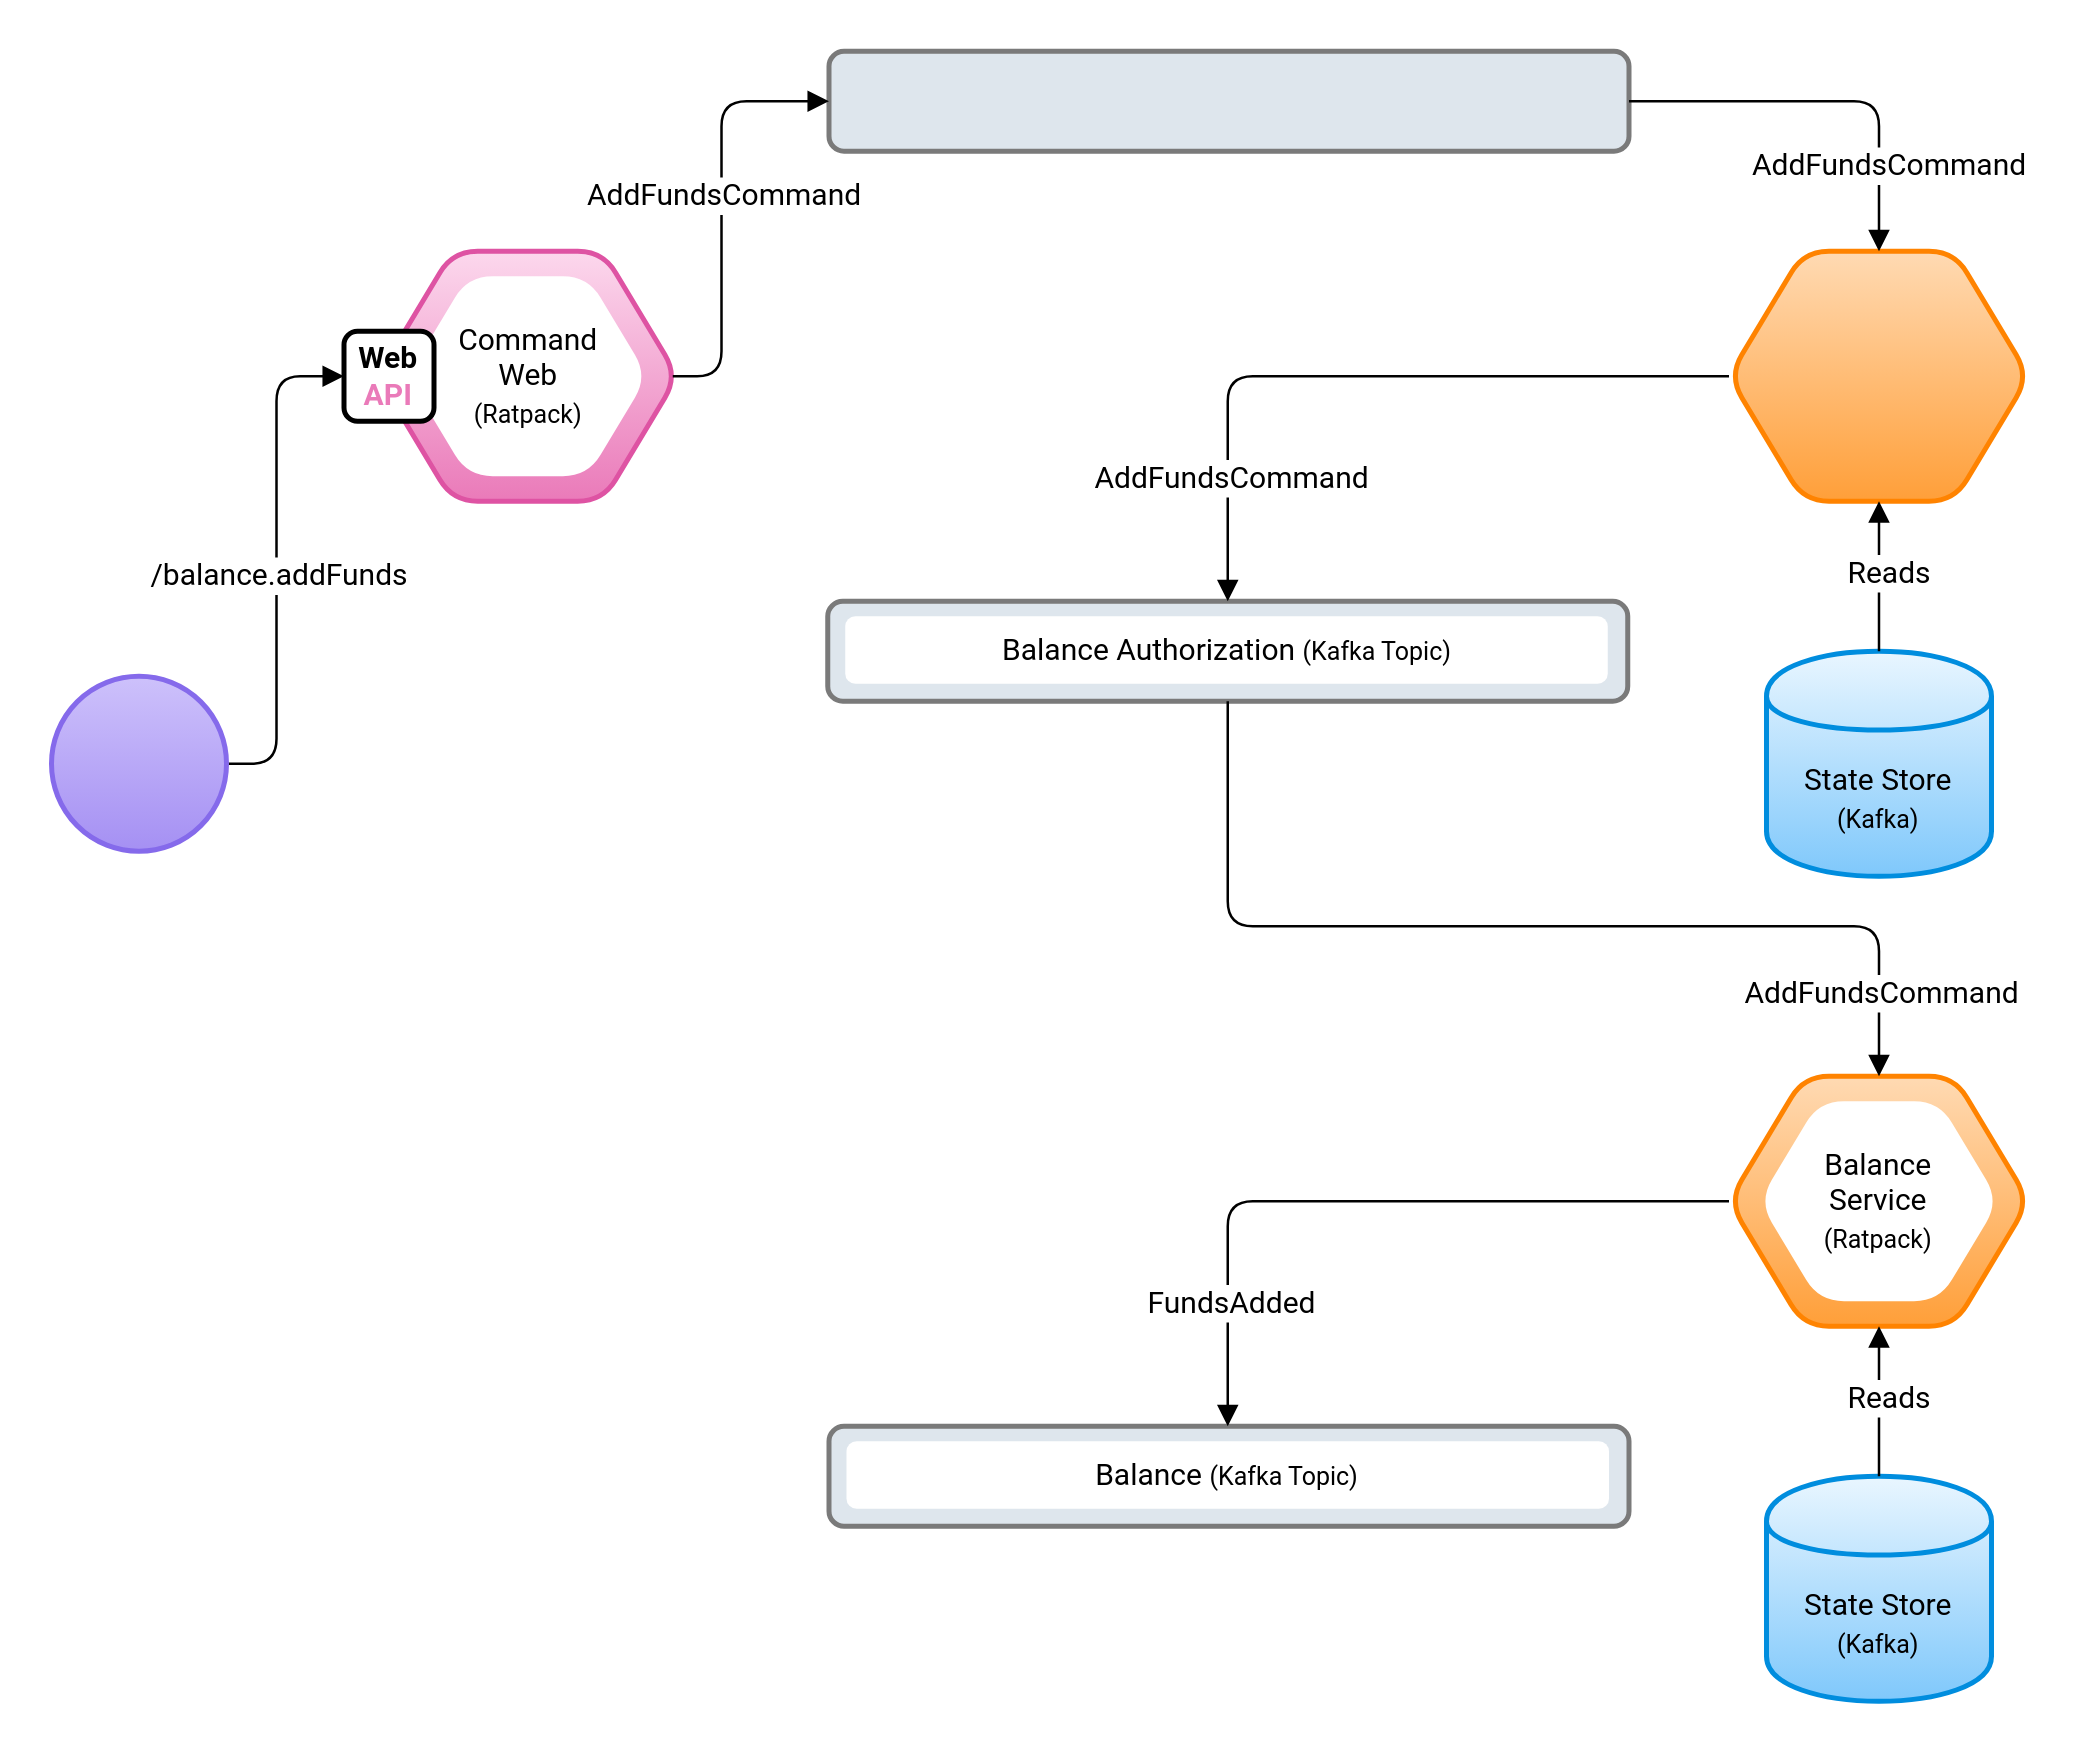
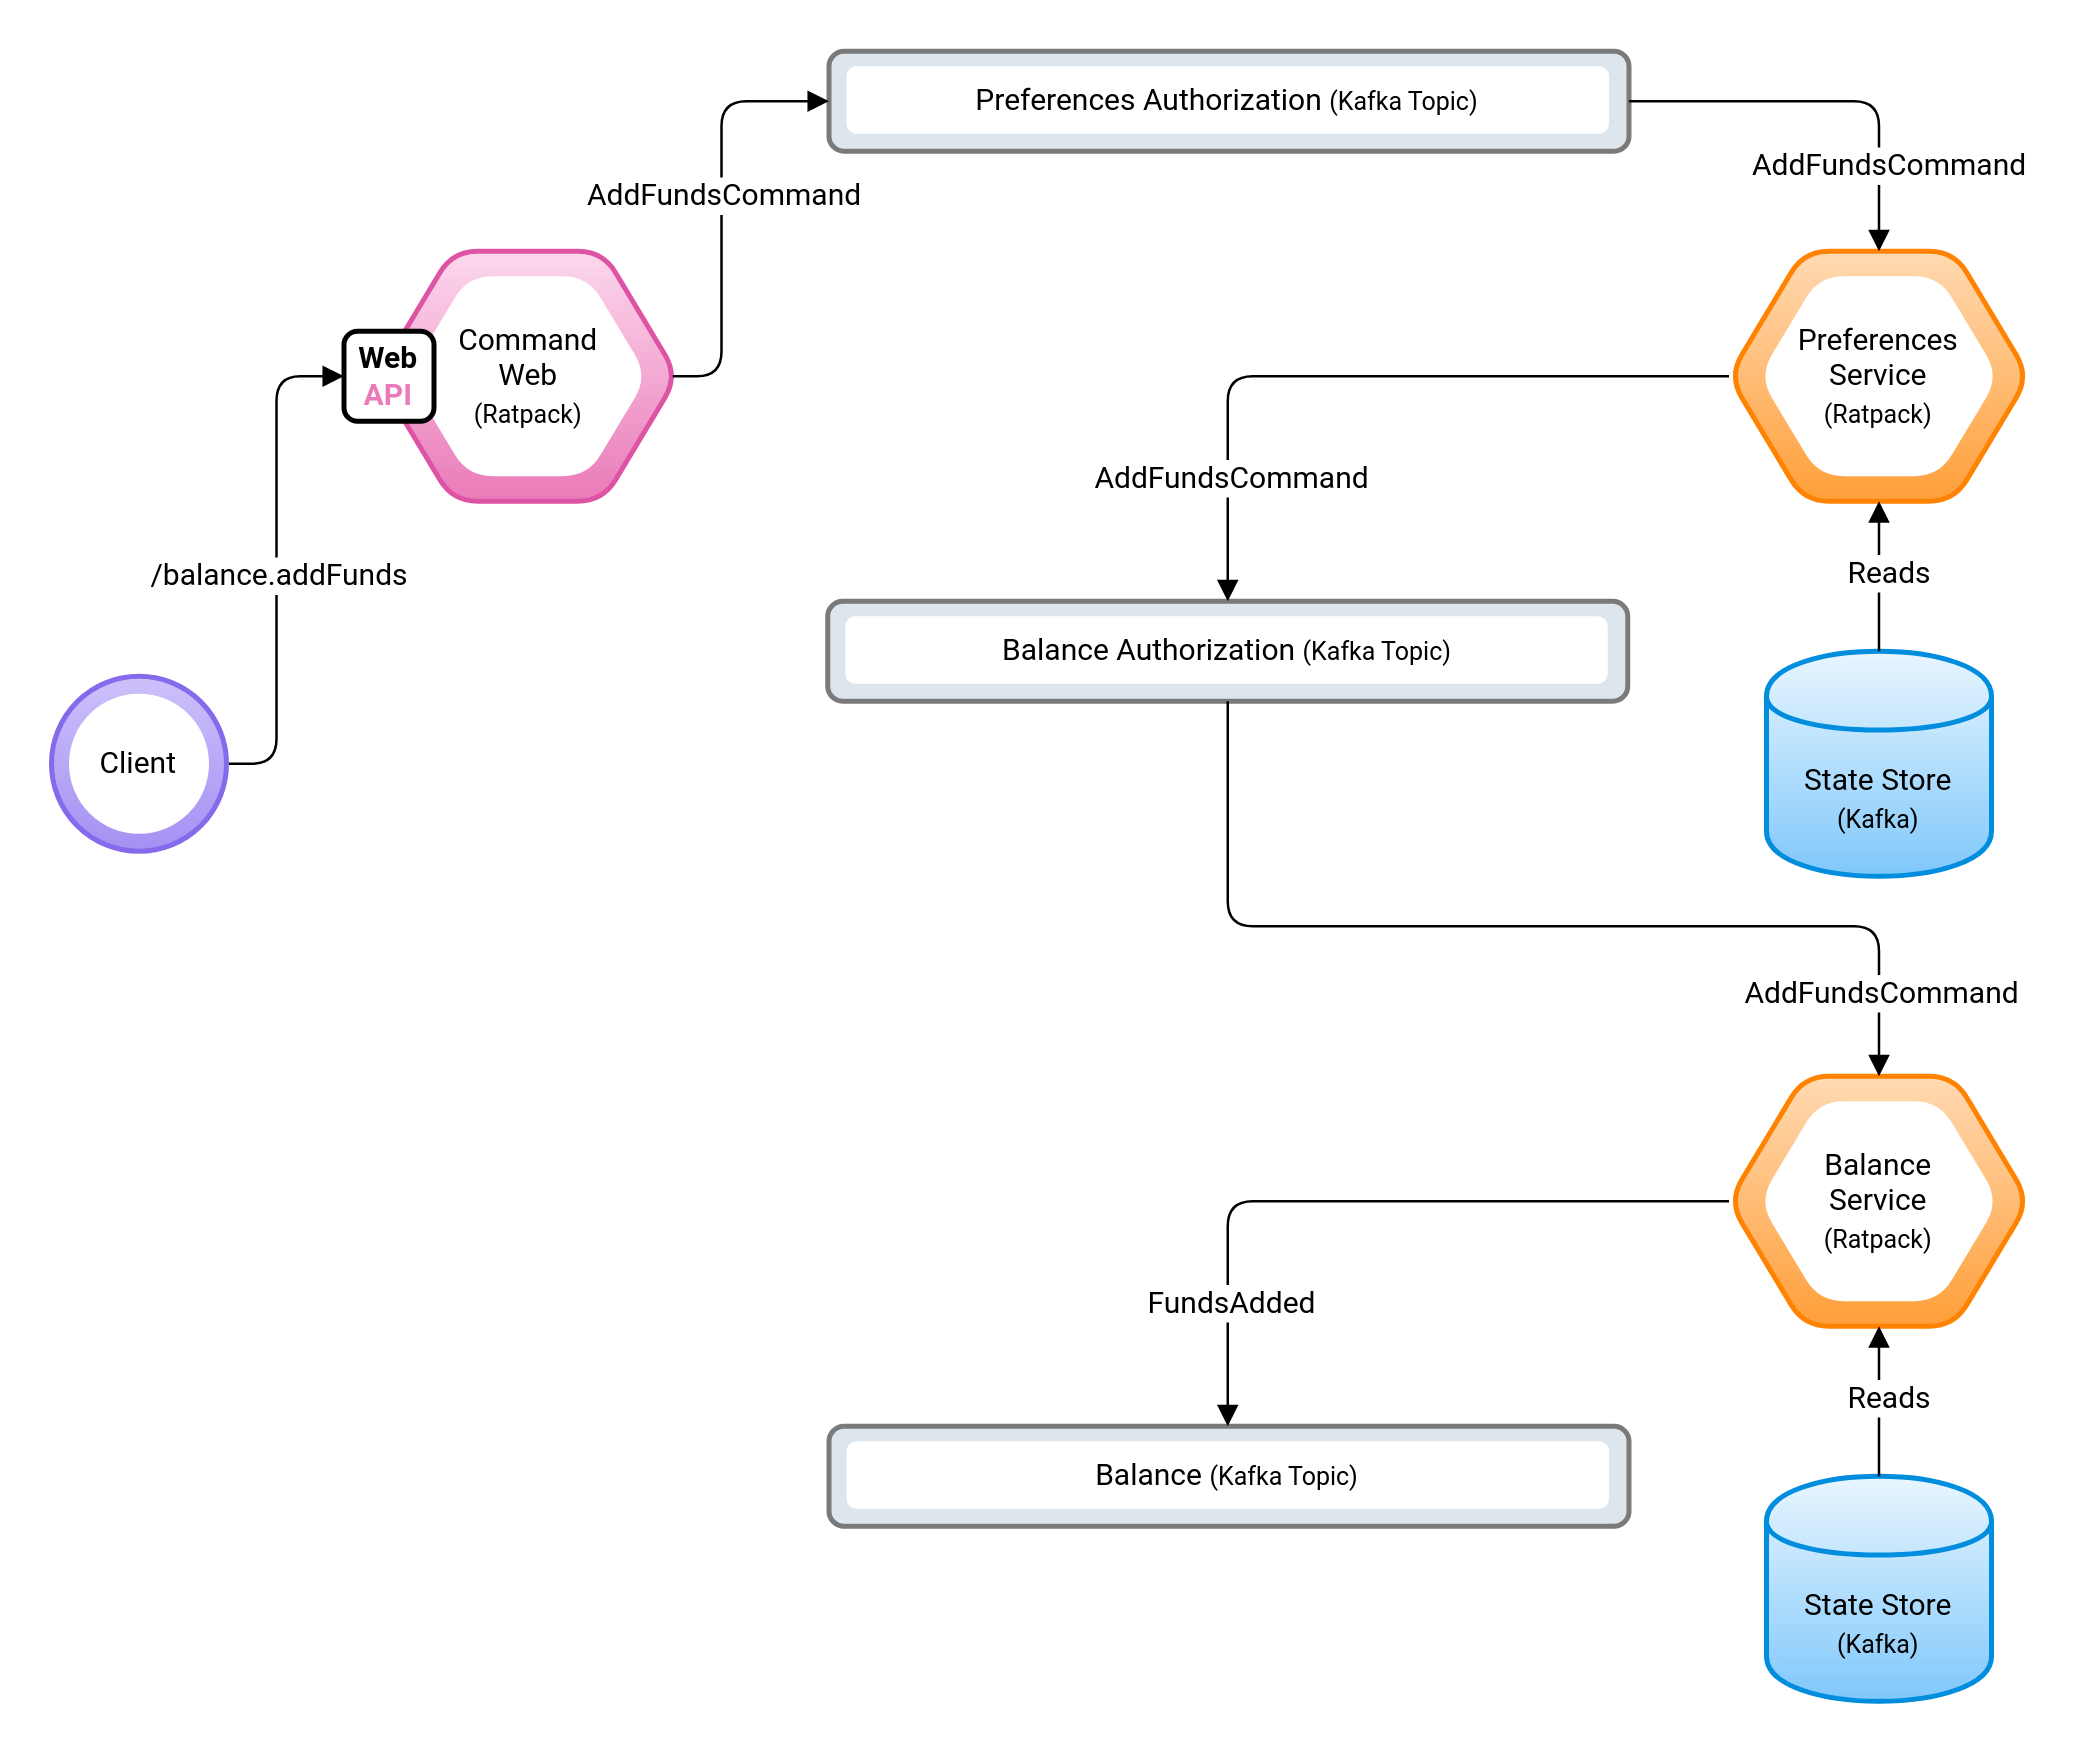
none -> (1228, 100)
none -> (1879, 376)
none -> (139, 764)
